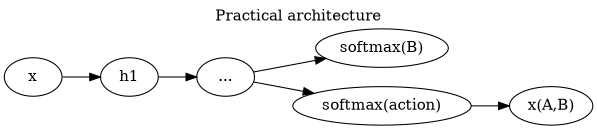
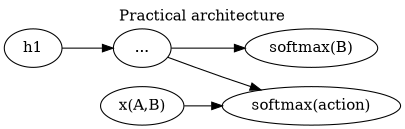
(33, 77) -> none
(485, 106) -> (198, 106)
